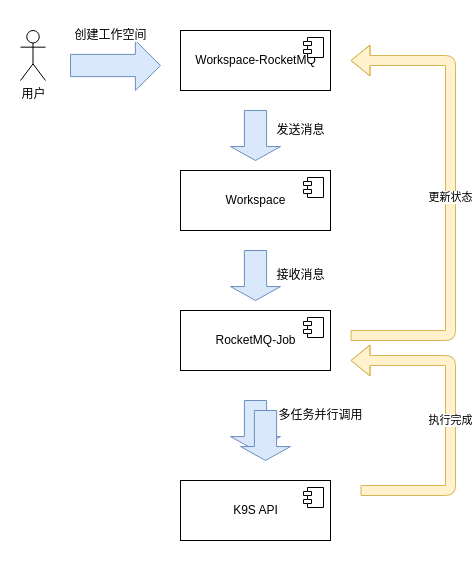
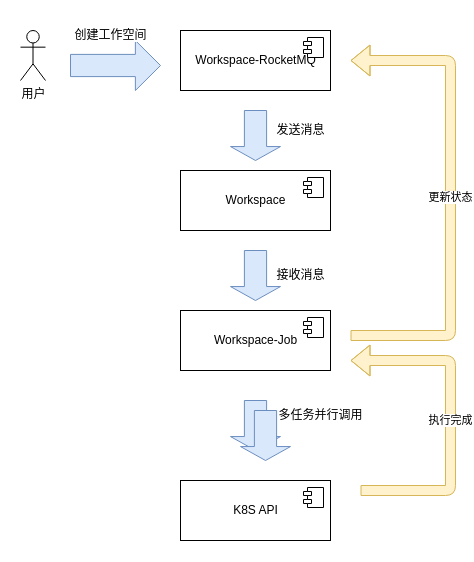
(256, 341) -> (256, 341)
(256, 511) -> (256, 511)
